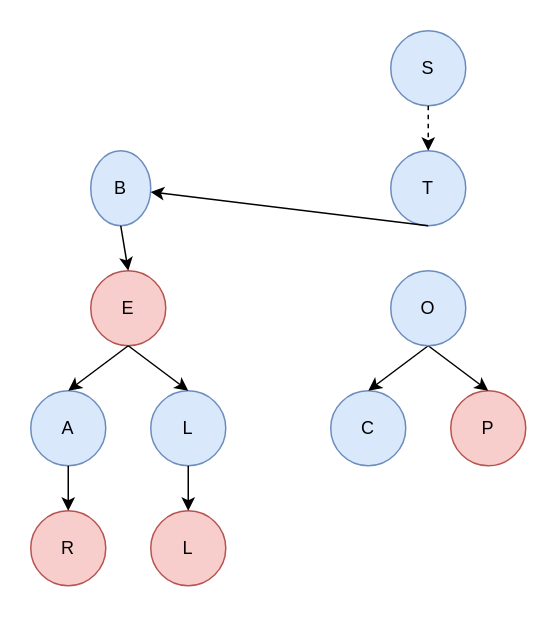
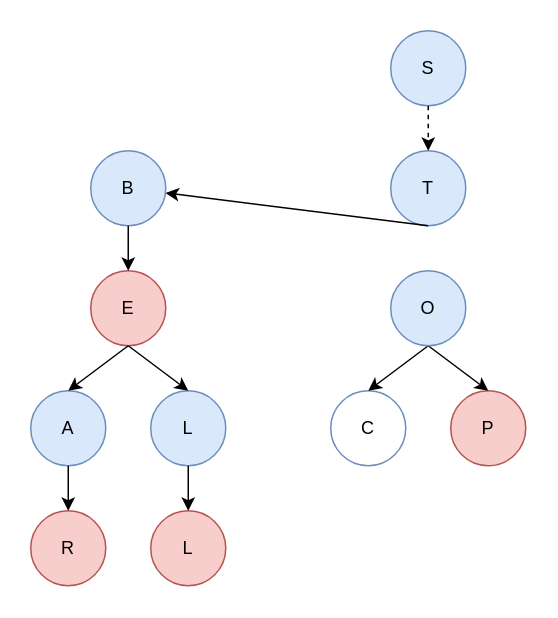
(121, 188) -> (128, 188)
(368, 428) -> (368, 428)
